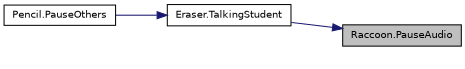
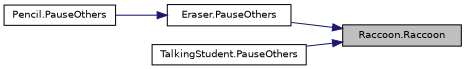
(229, 15) -> (229, 15)
(402, 35) -> (402, 35)
none -> (229, 55)
